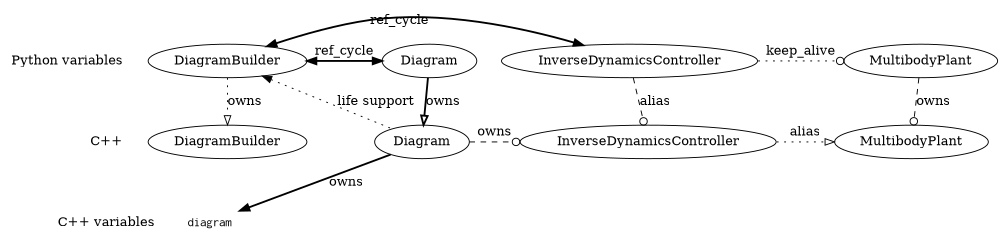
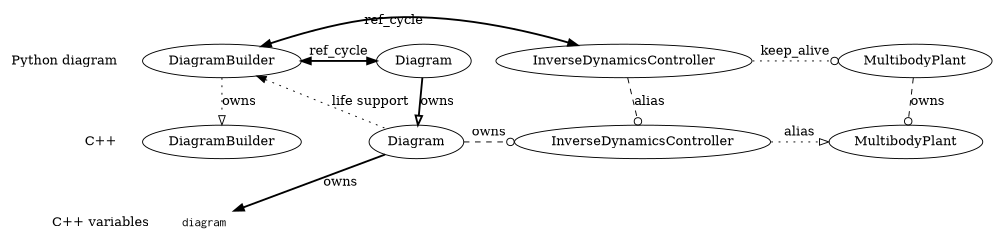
(67, 61) -> (65, 61)
